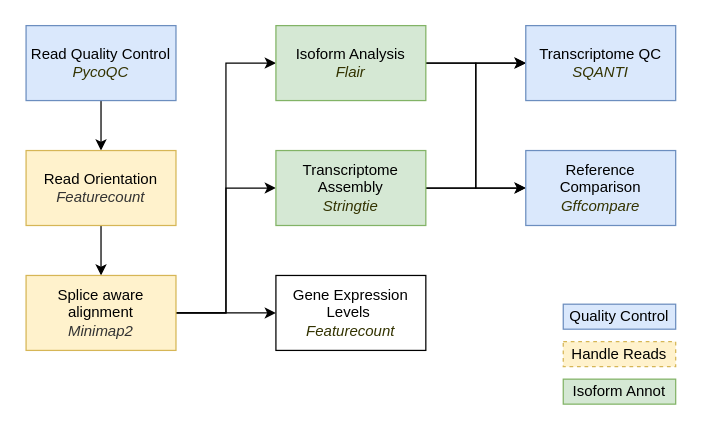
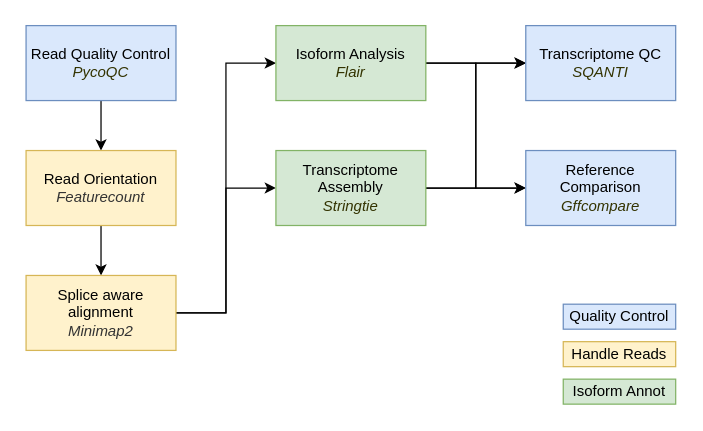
(247, 313) -> none
(351, 313) -> none
(619, 354) -> (619, 354)
